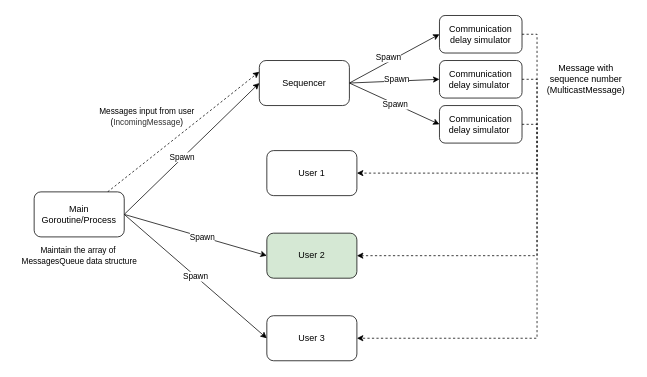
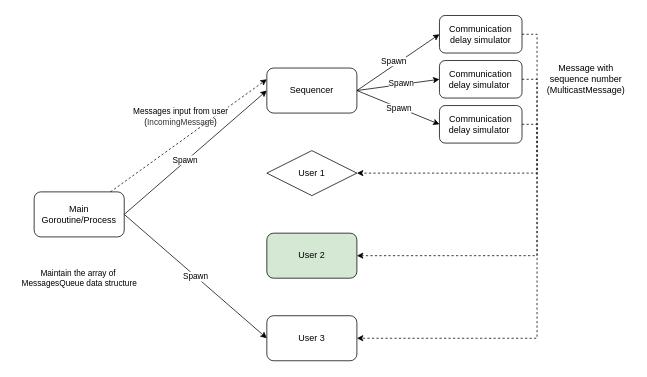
(304, 83) -> (312, 90)
(147, 117) -> (180, 117)
(312, 173) -> (312, 173)
(195, 235) -> none
(79, 255) -> (79, 278)
